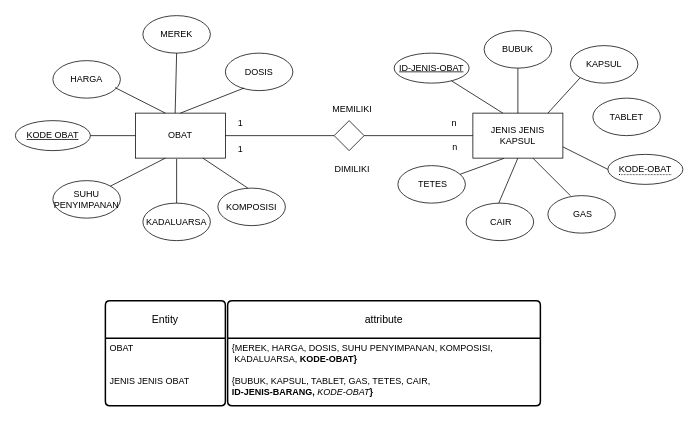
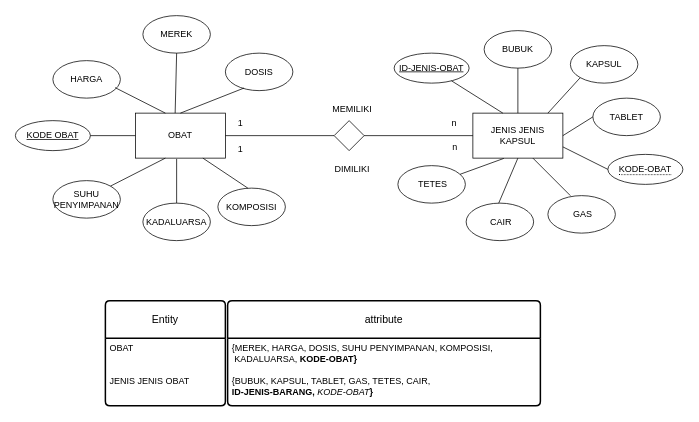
none -> (577, 126)
